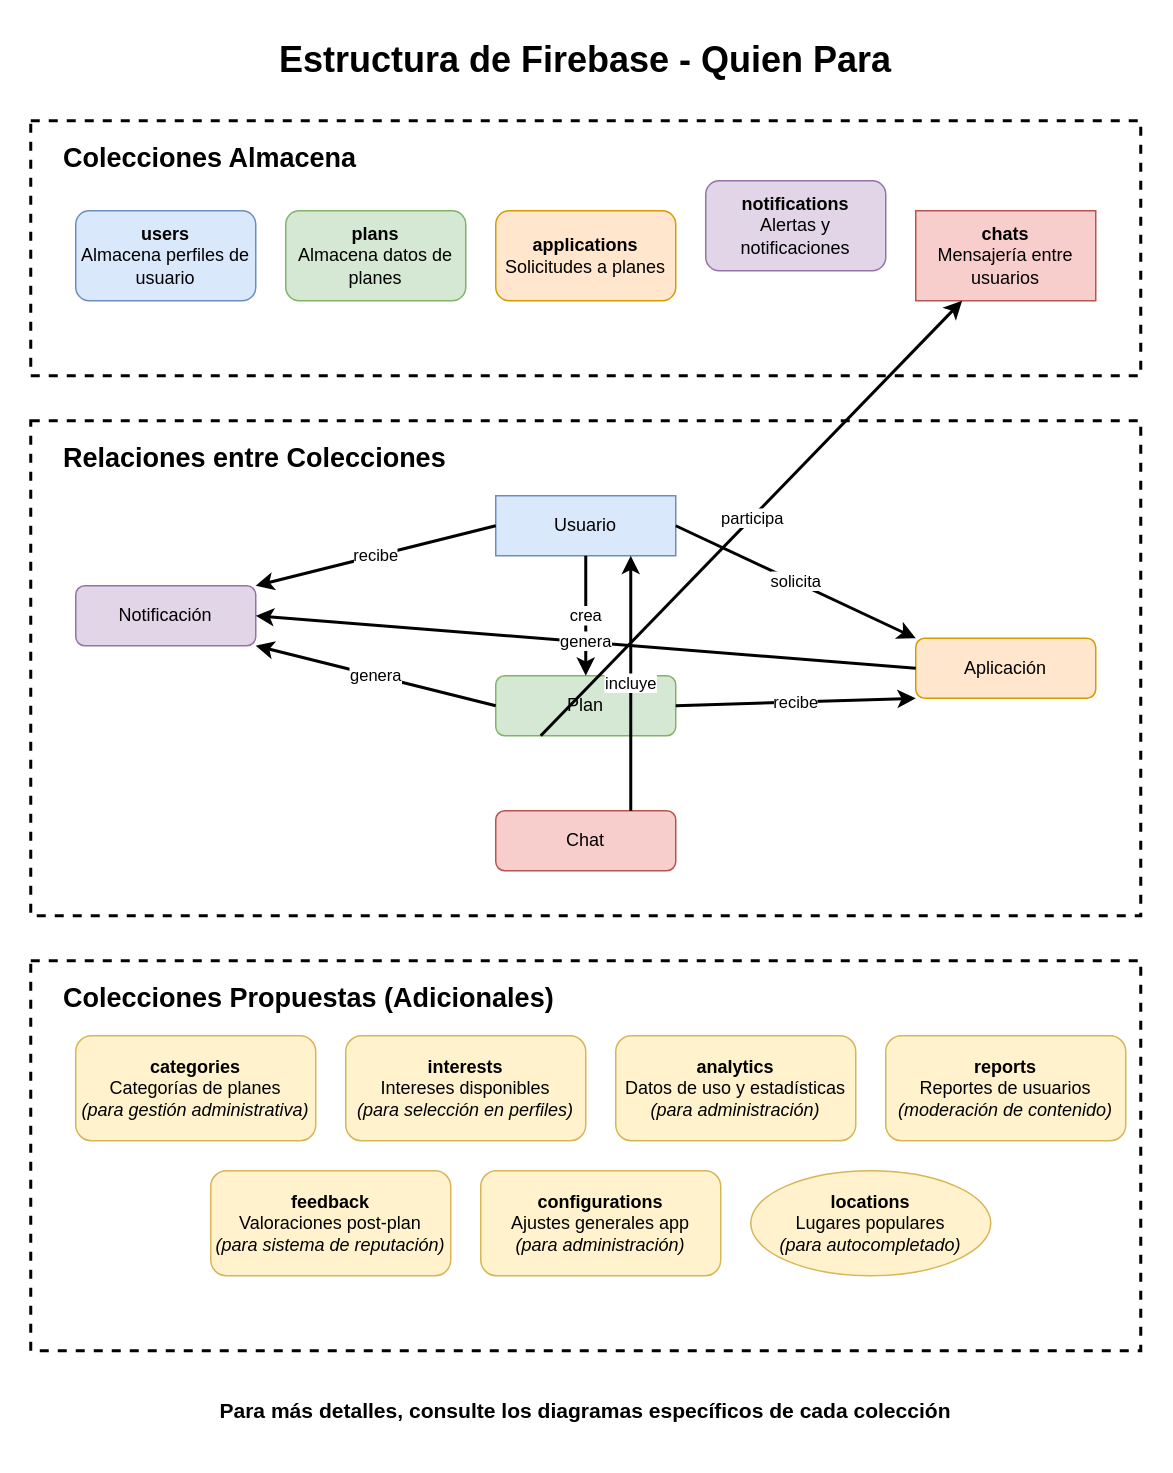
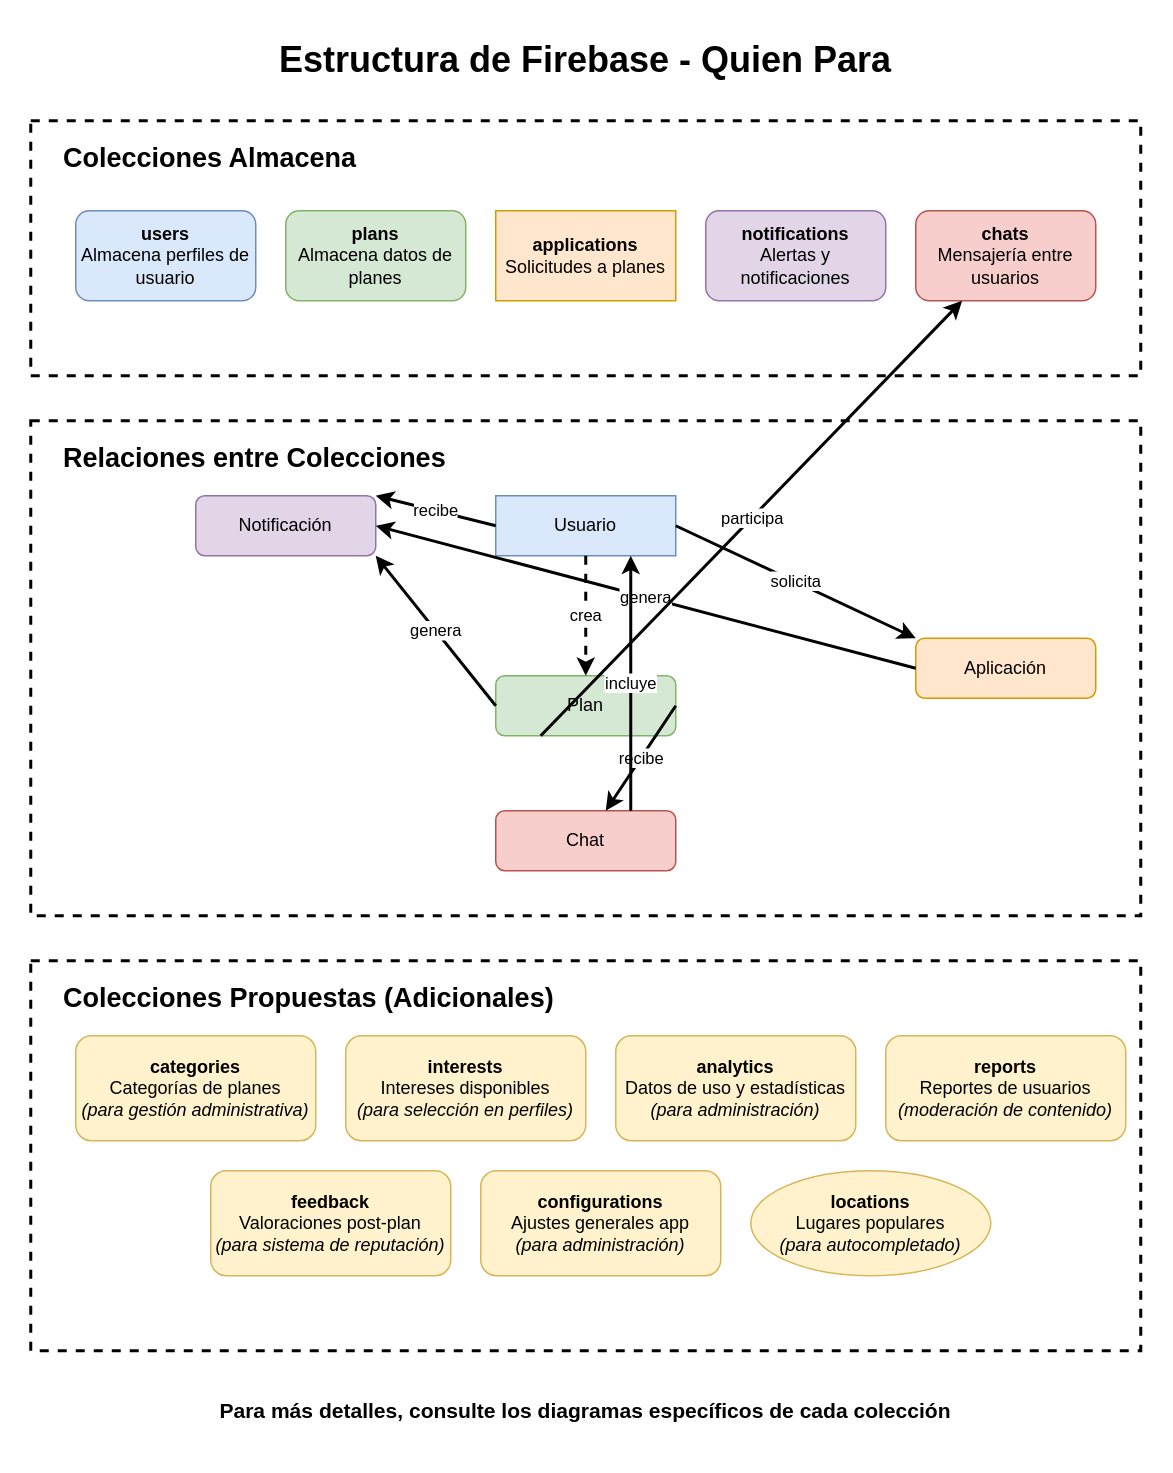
(796, 226) -> (796, 256)
(586, 256) -> (586, 256)
(1006, 256) -> (1006, 256)
(586, 585) -> (586, 585)
(166, 616) -> (286, 526)
(789, 702) -> (654, 738)
